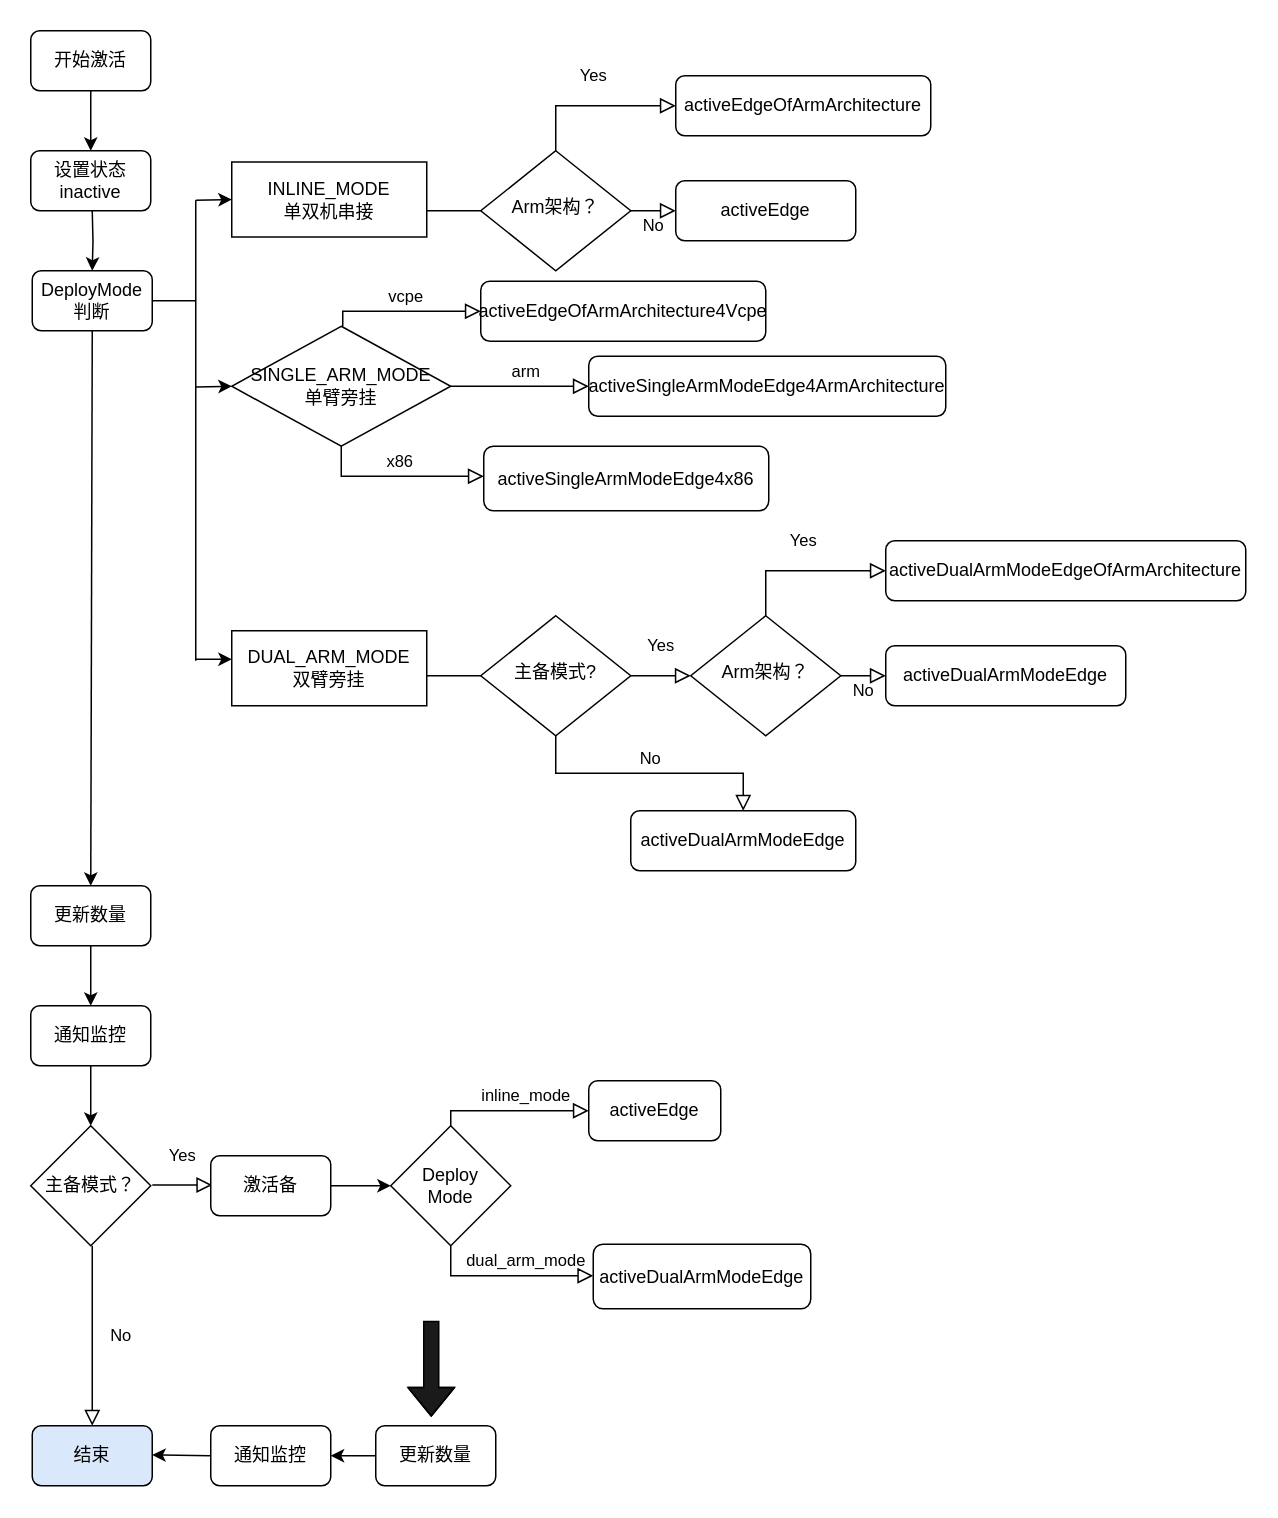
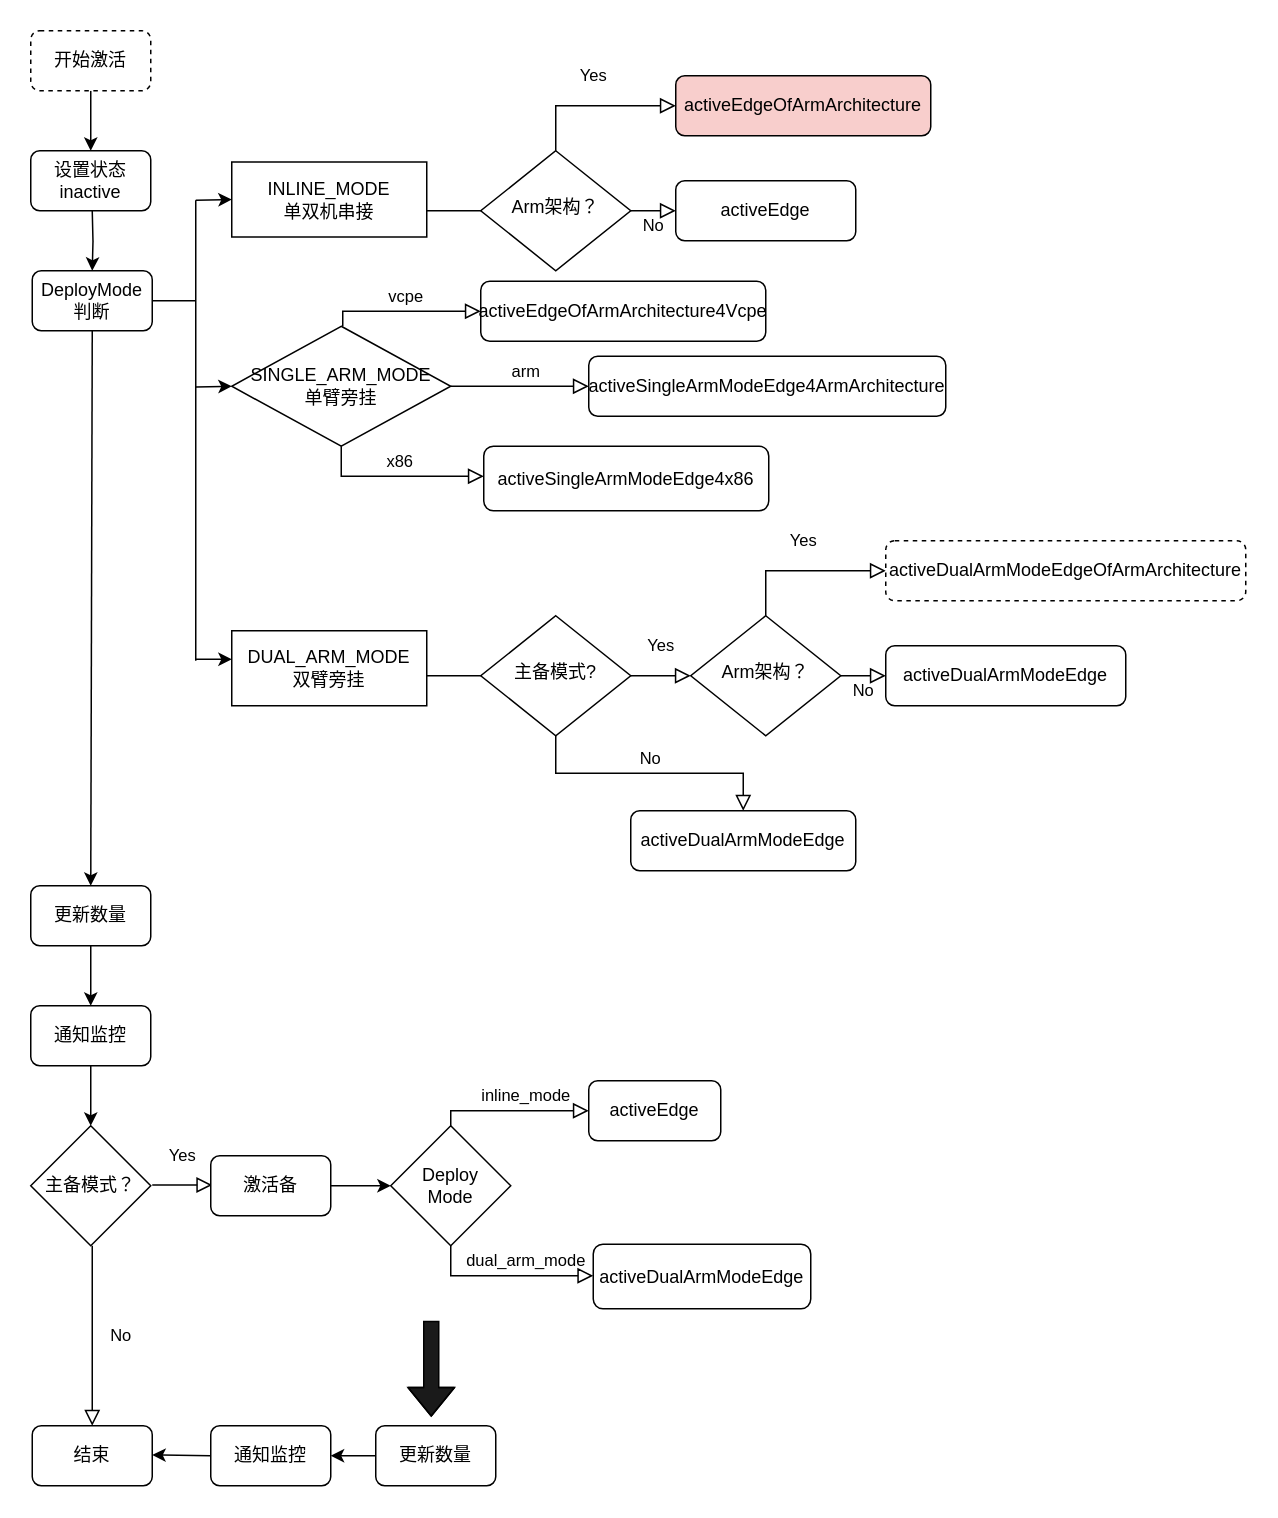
(91, 61) -> (91, 61)
(803, 106) -> (803, 106)
(1066, 571) -> (1066, 571)
(92, 1456) -> (92, 1456)
